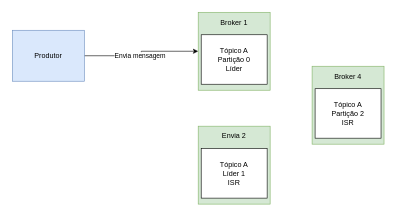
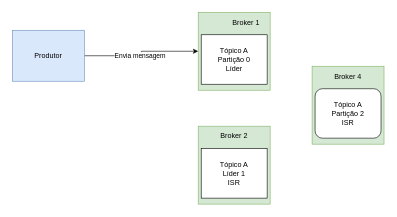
(234, 23) -> (246, 23)
(348, 114) -> (348, 114)
(234, 137) -> (234, 137)
